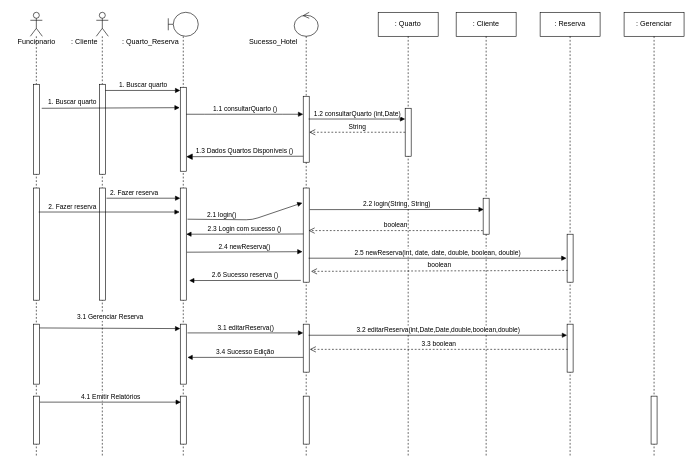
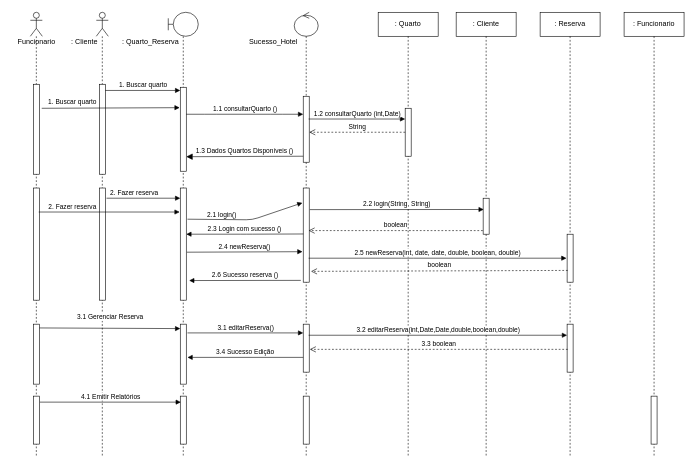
(654, 24) -> (654, 24)
